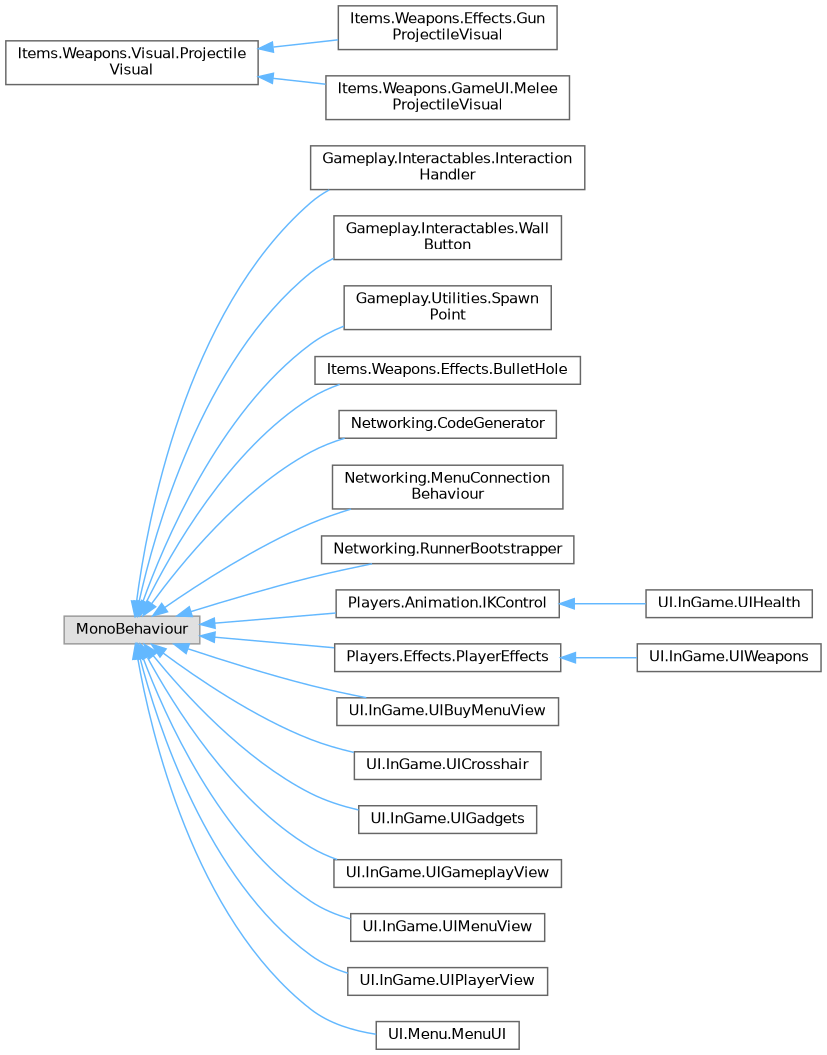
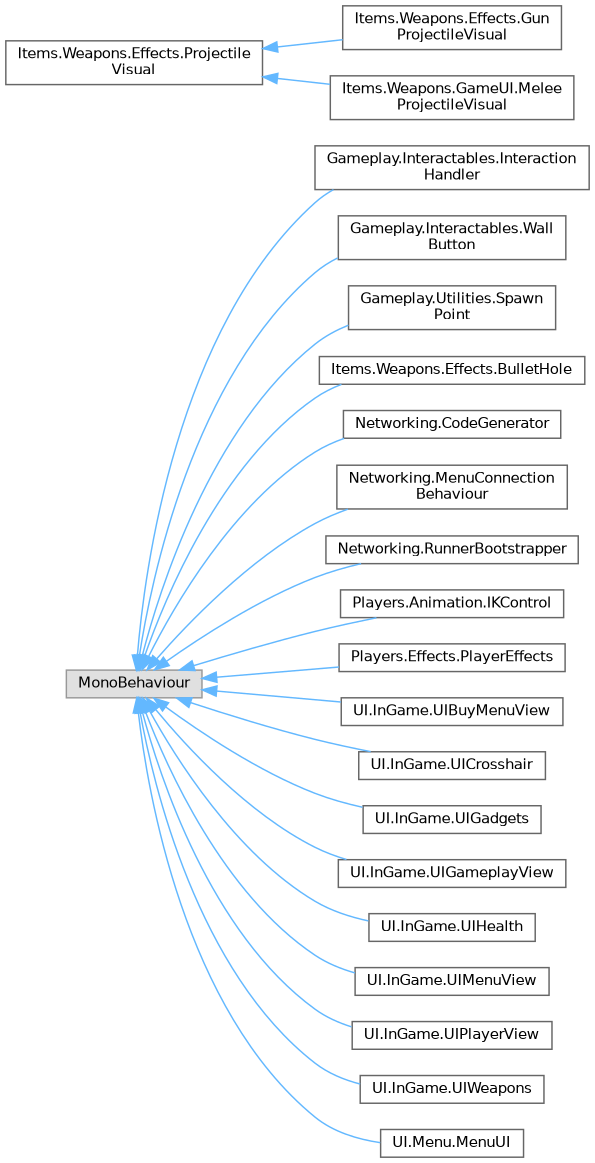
(132, 63) -> (134, 63)
(610, 604) -> (240, 838)
(606, 658) -> (209, 926)
